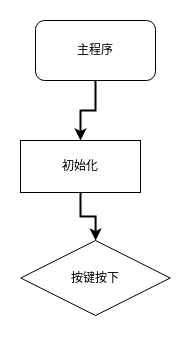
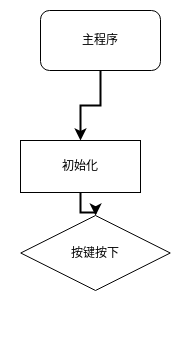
(96, 51) -> (101, 41)
(96, 278) -> (96, 253)
